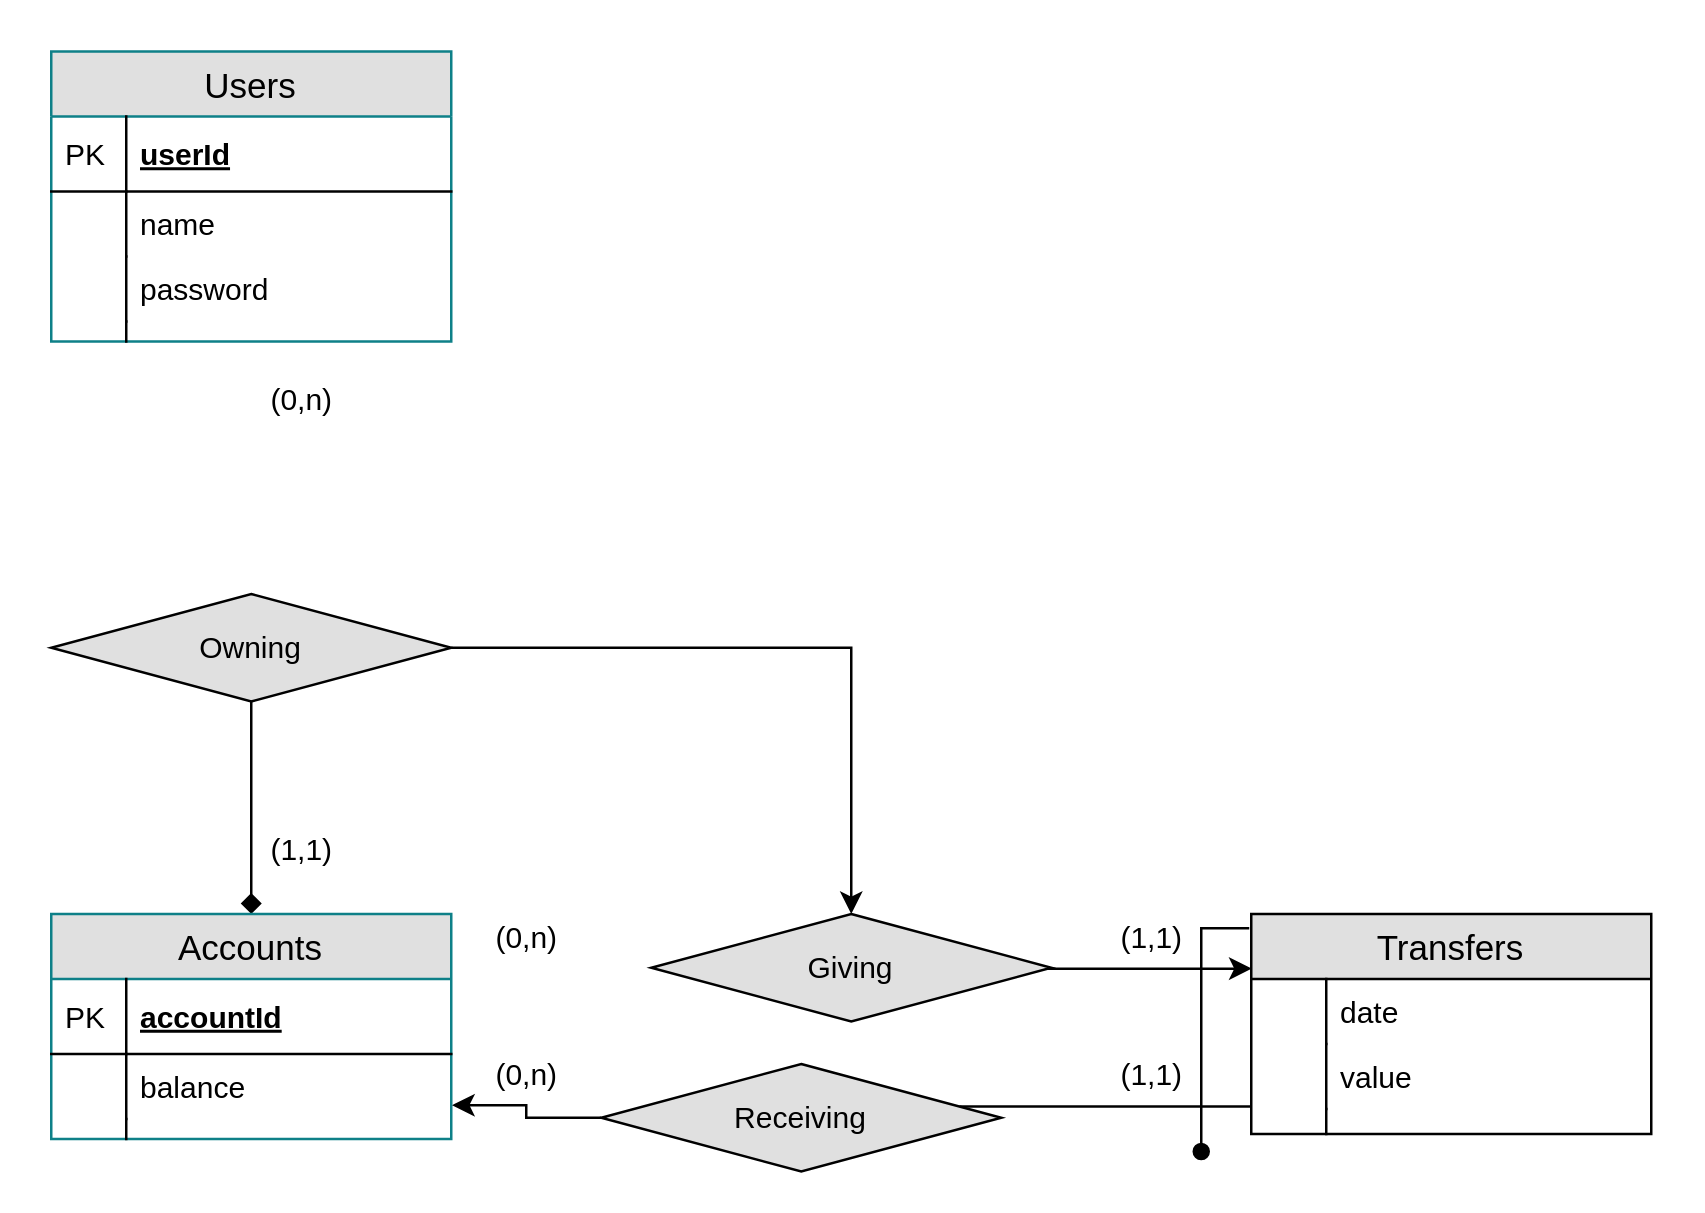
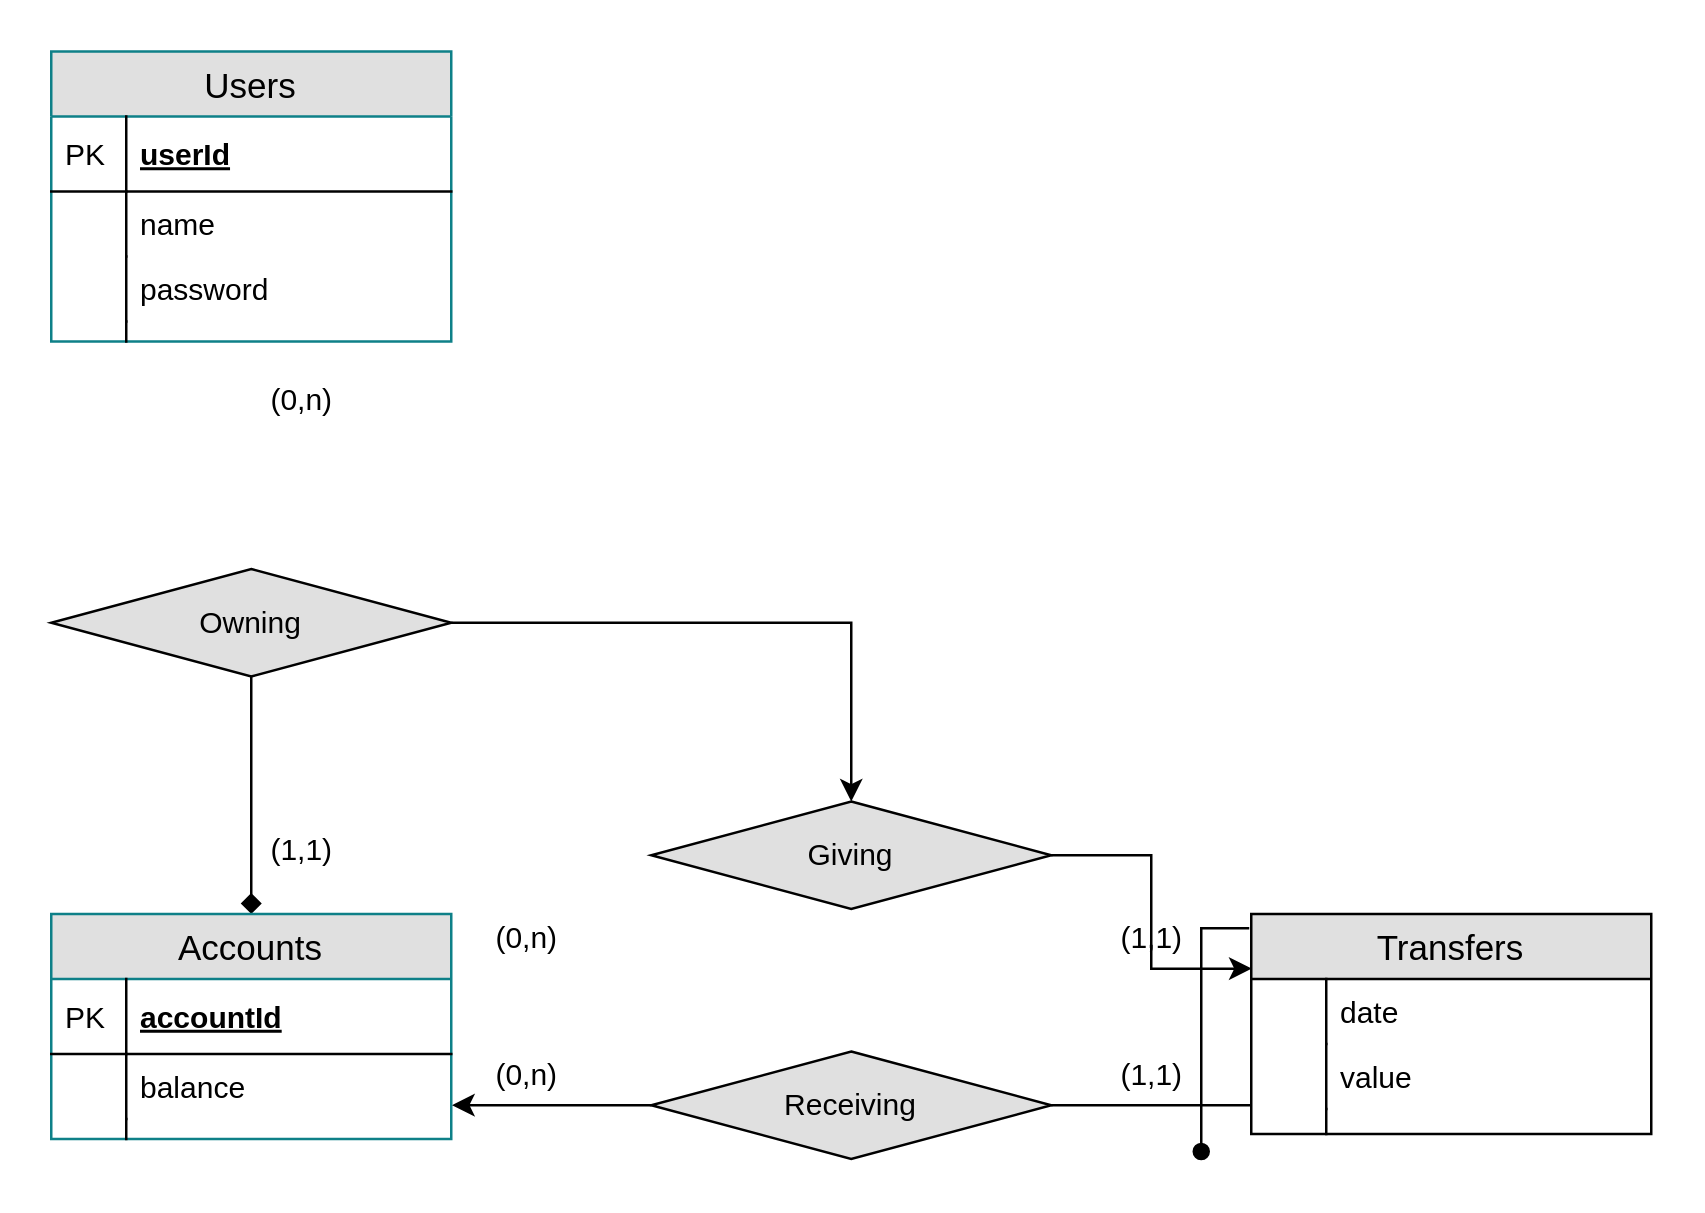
(251, 648) -> (251, 623)
(851, 968) -> (851, 855)
(801, 1118) -> (851, 1105)
